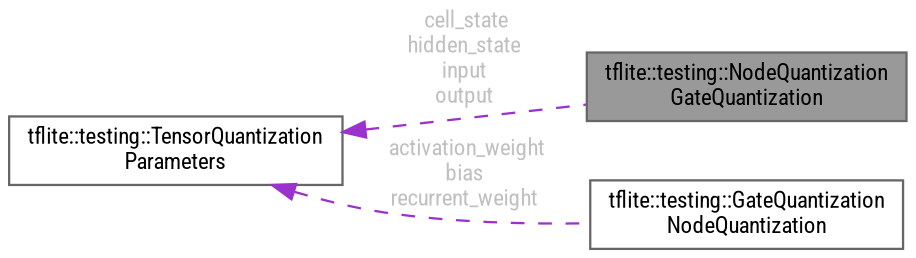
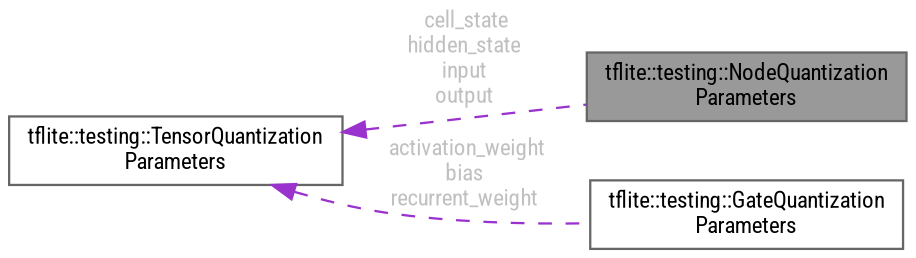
(747, 87) -> (747, 87)
(747, 215) -> (747, 215)
